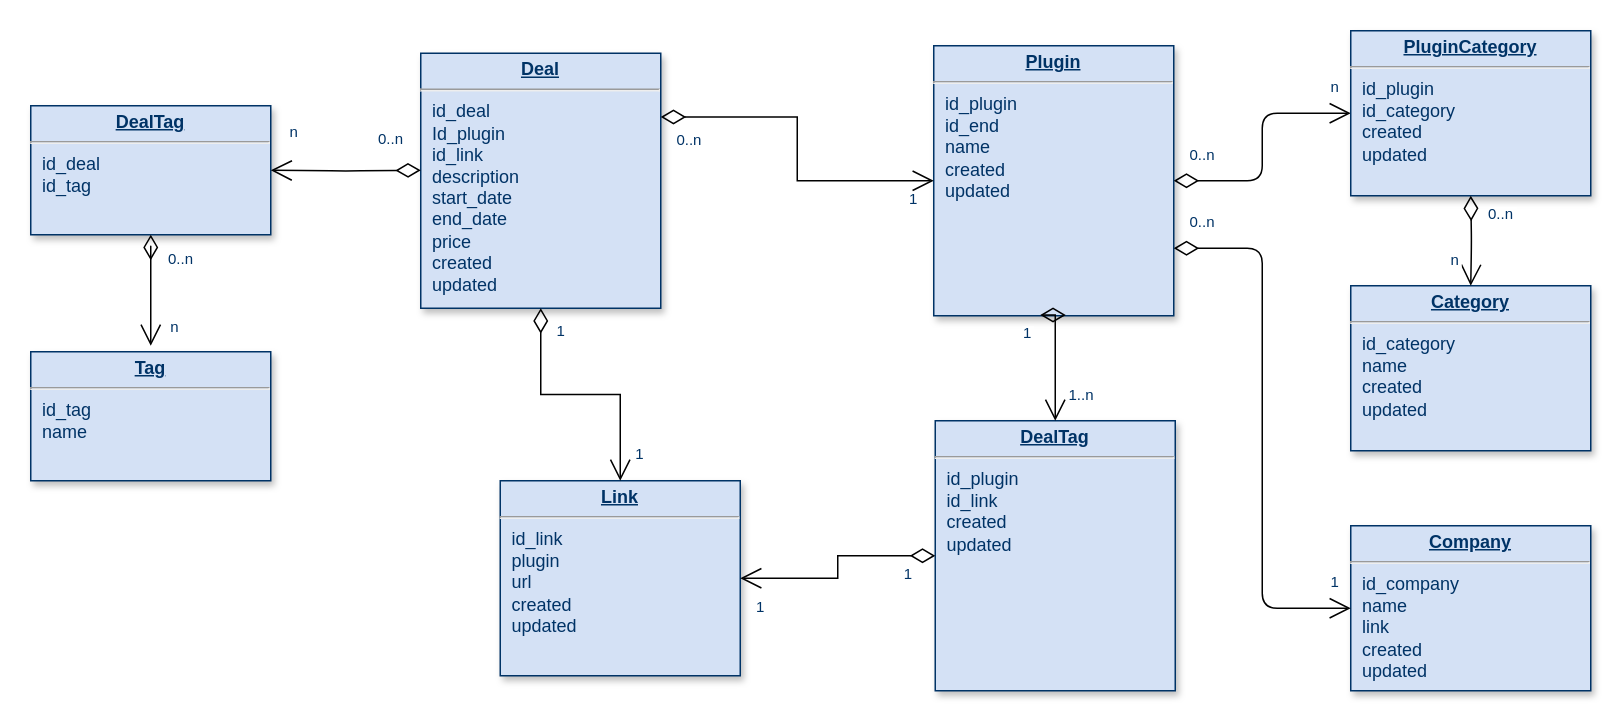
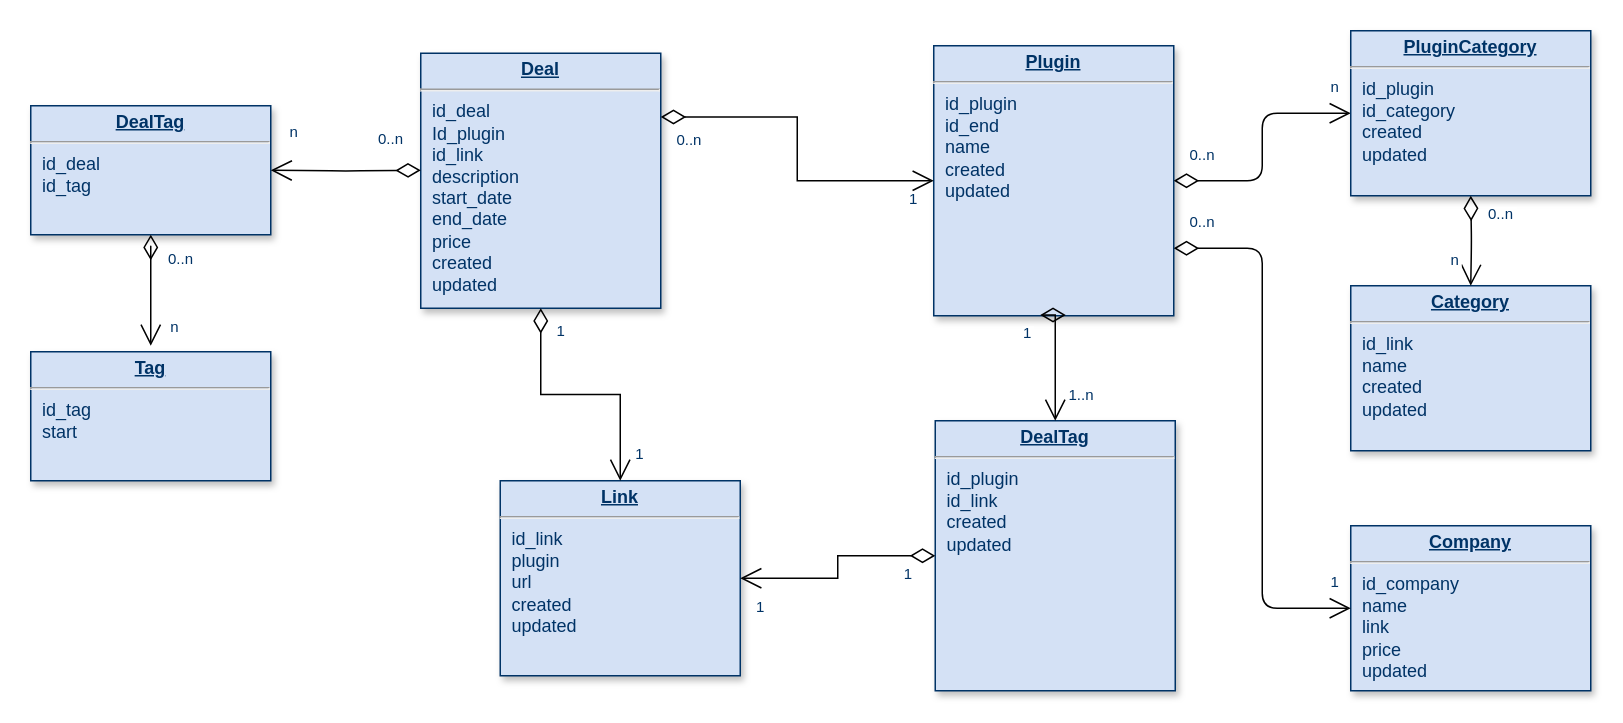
(1404, 340) -> (1391, 340)
(59, 384) -> (59, 384)
(1399, 591) -> (1399, 591)
